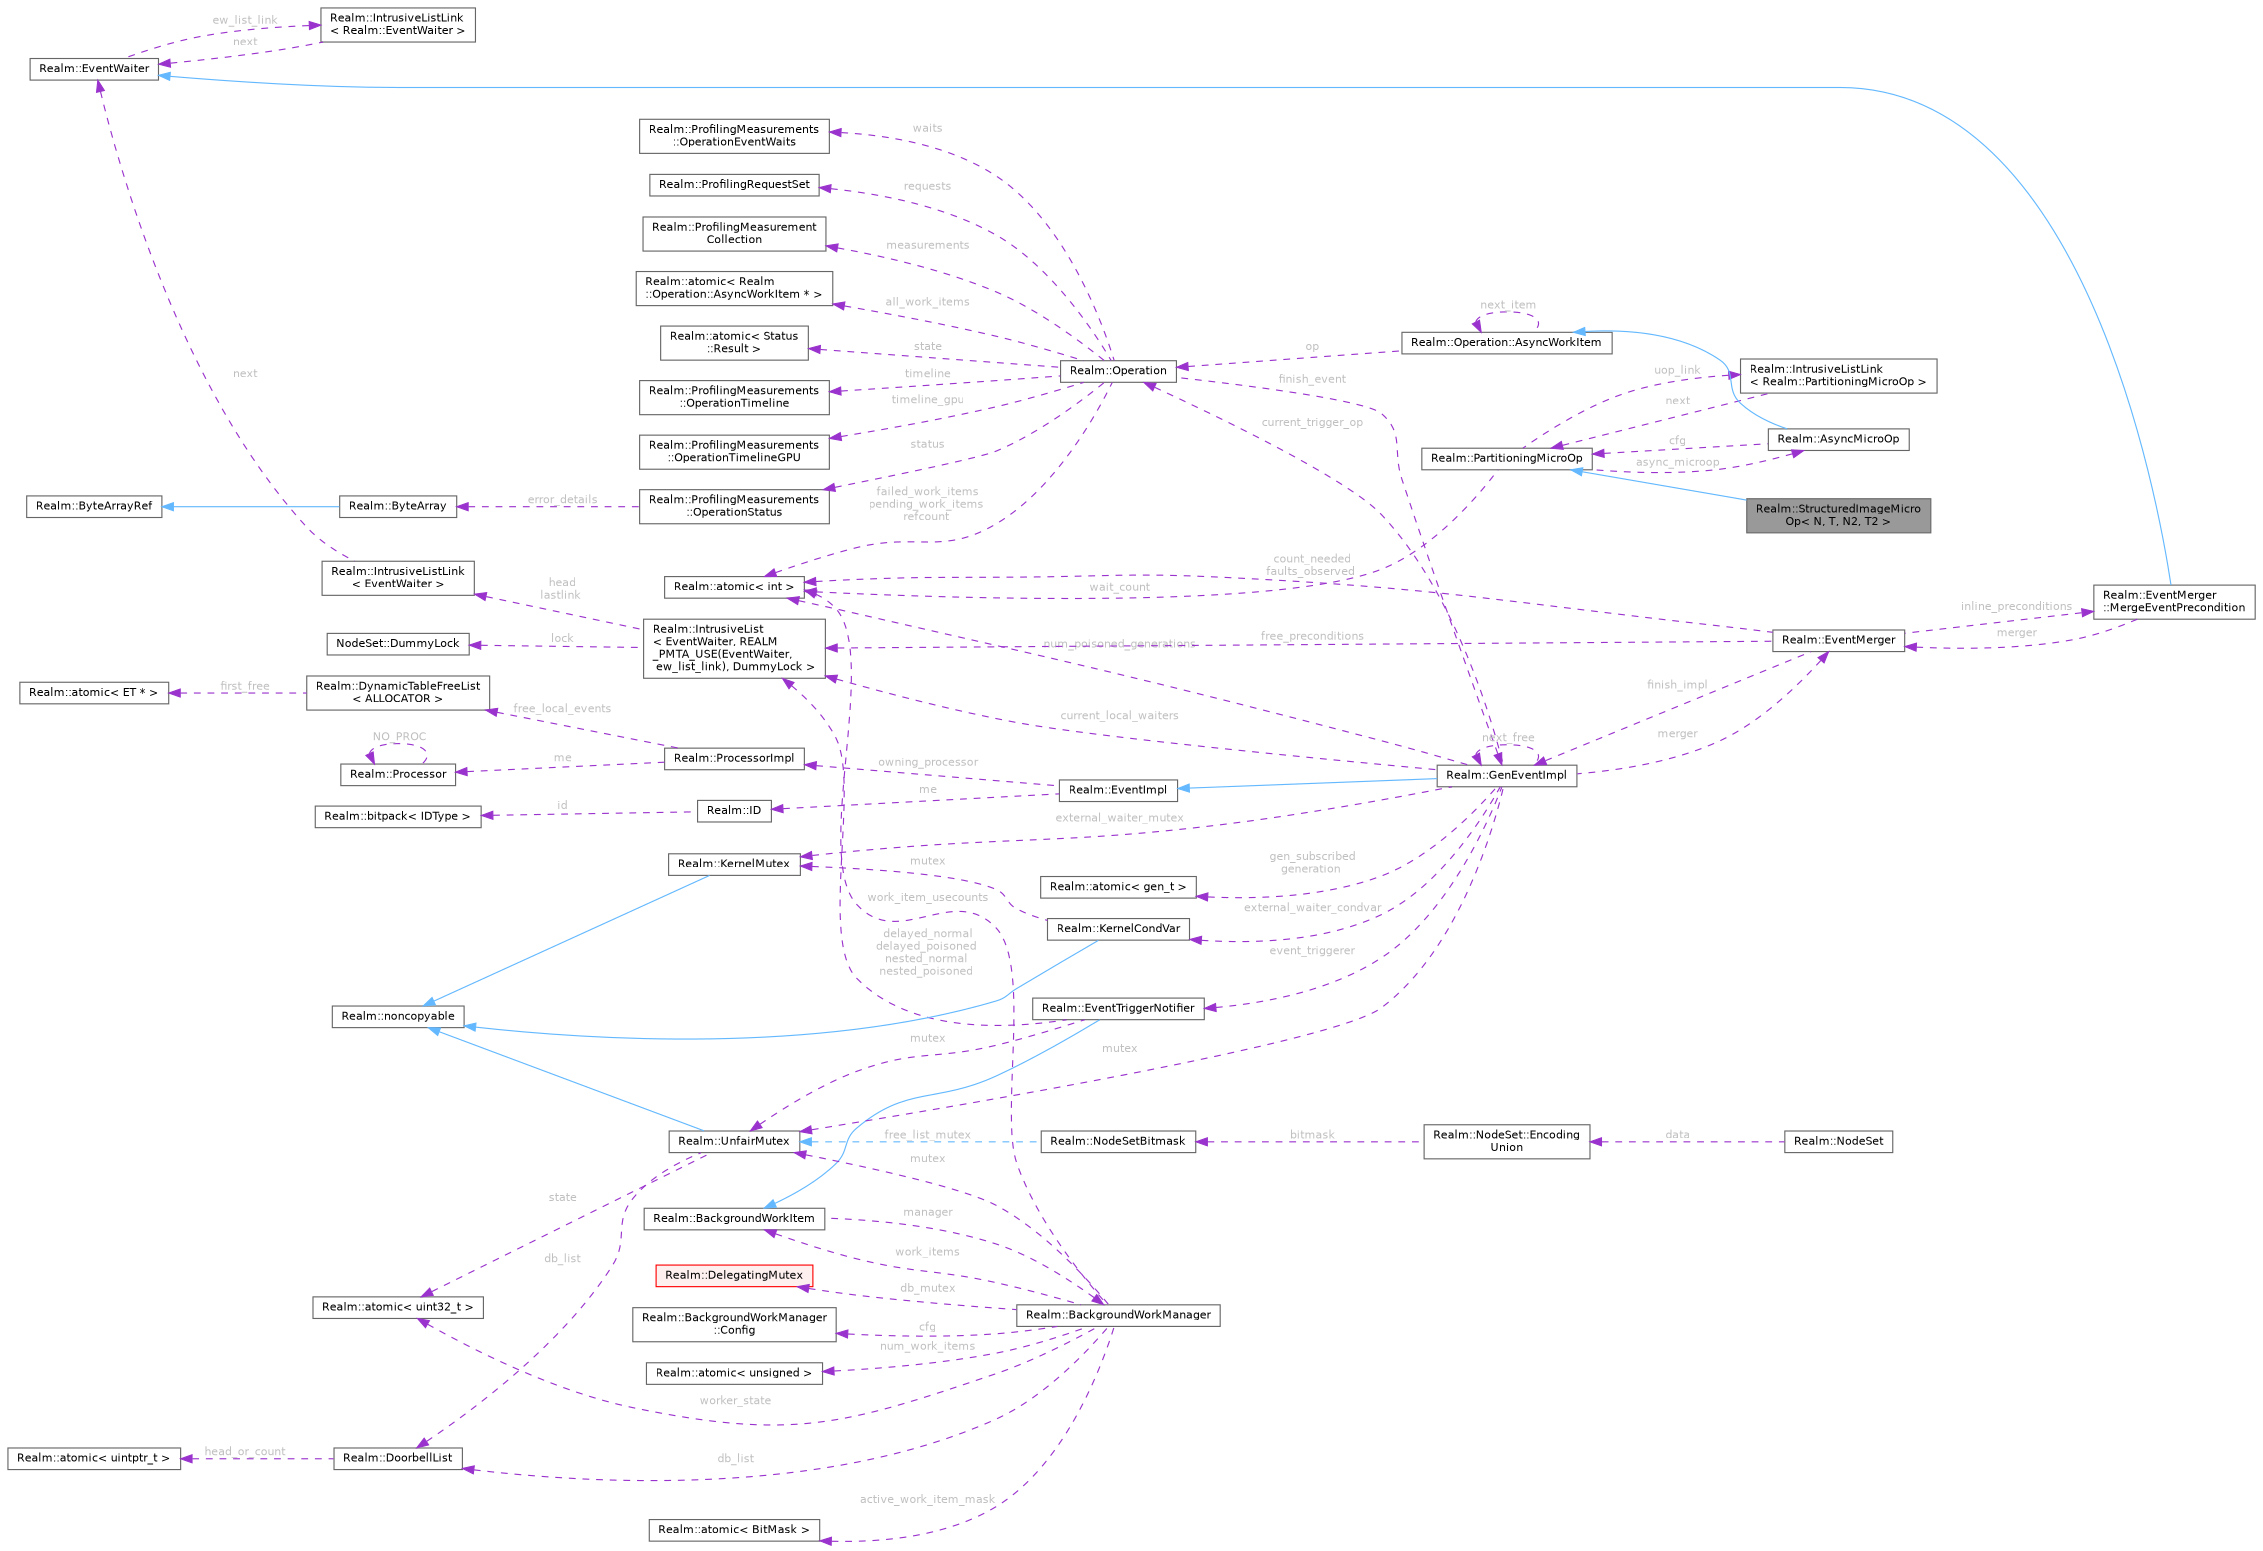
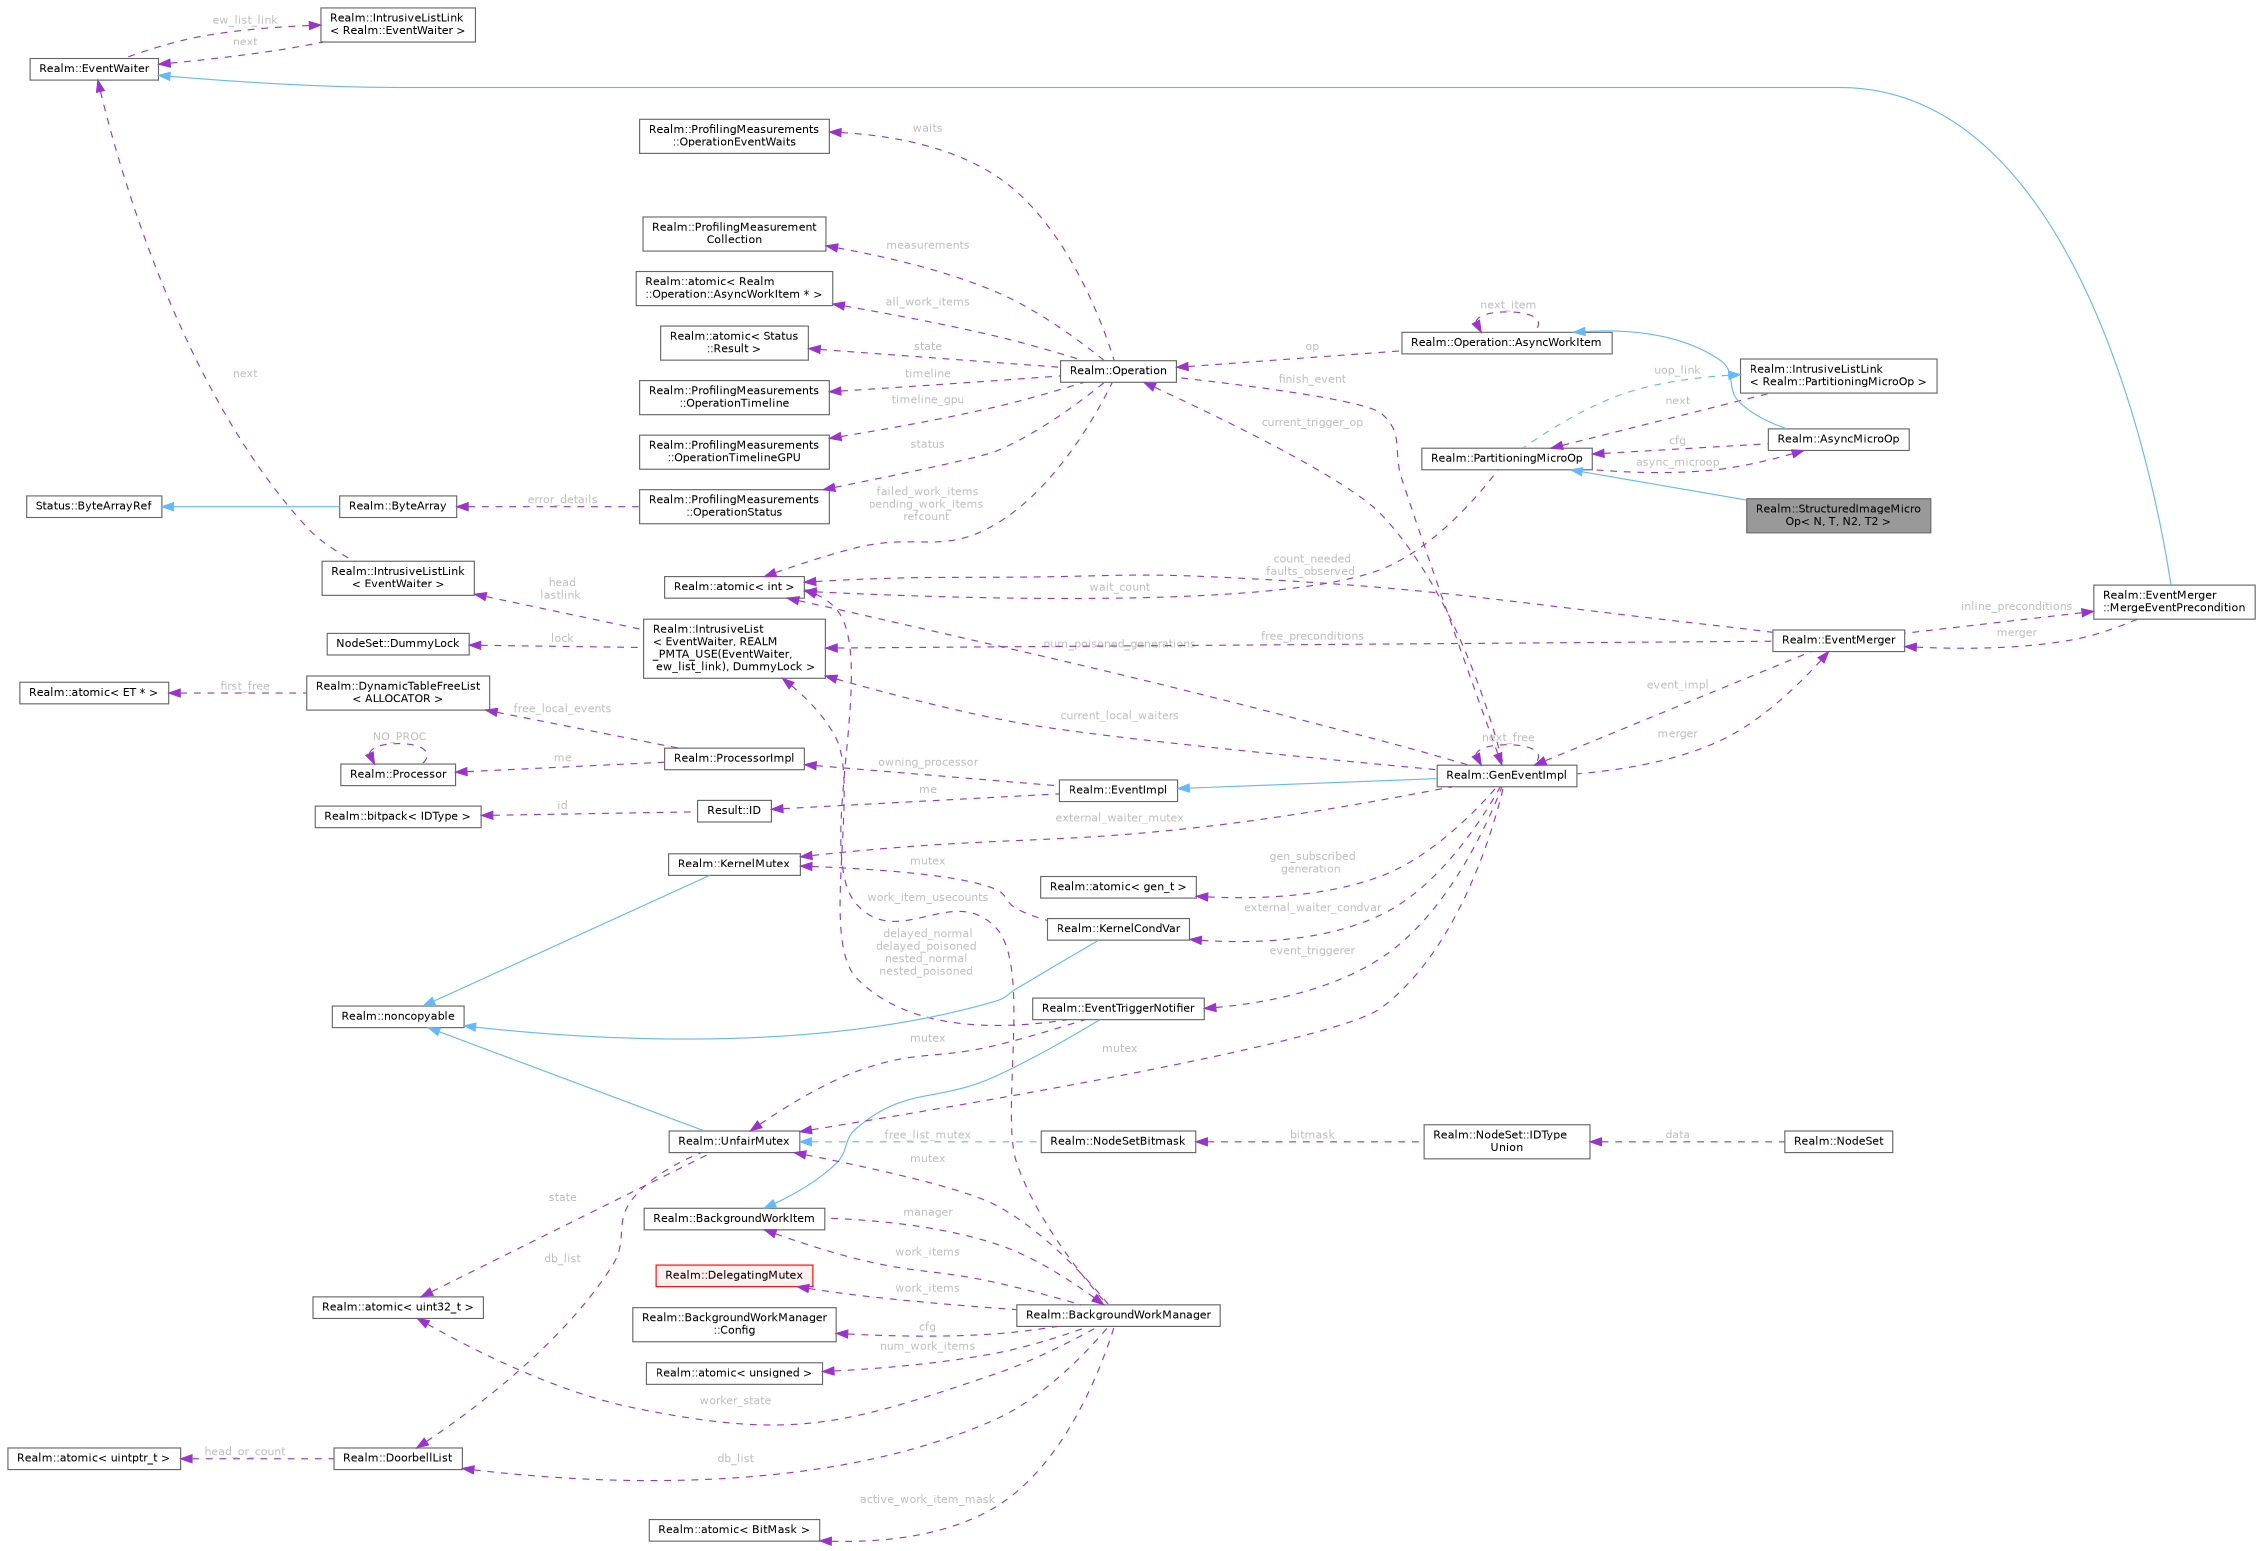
(734, 185) -> none
(1620, 395) -> (1620, 395)
(94, 507) -> (94, 507)
(1676, 686) -> (1676, 686)
(734, 811) -> (734, 811)
(1507, 1142) -> (1507, 1142)
(926, 1289) -> (926, 1289)
